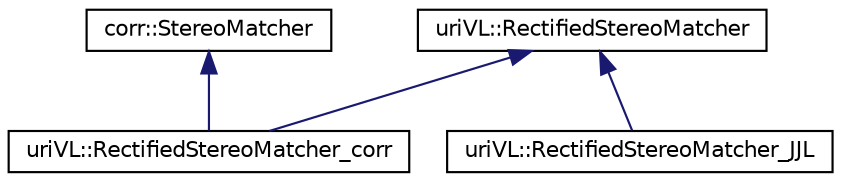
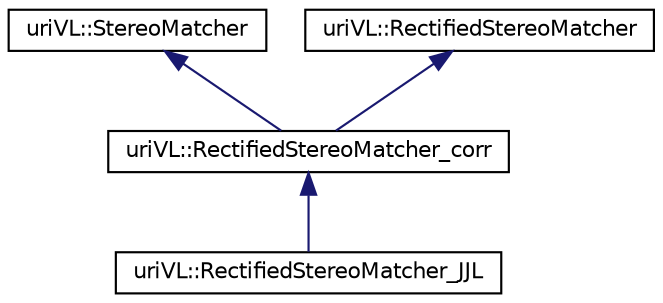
(209, 30) -> (137, 30)
(620, 101) -> (309, 224)
